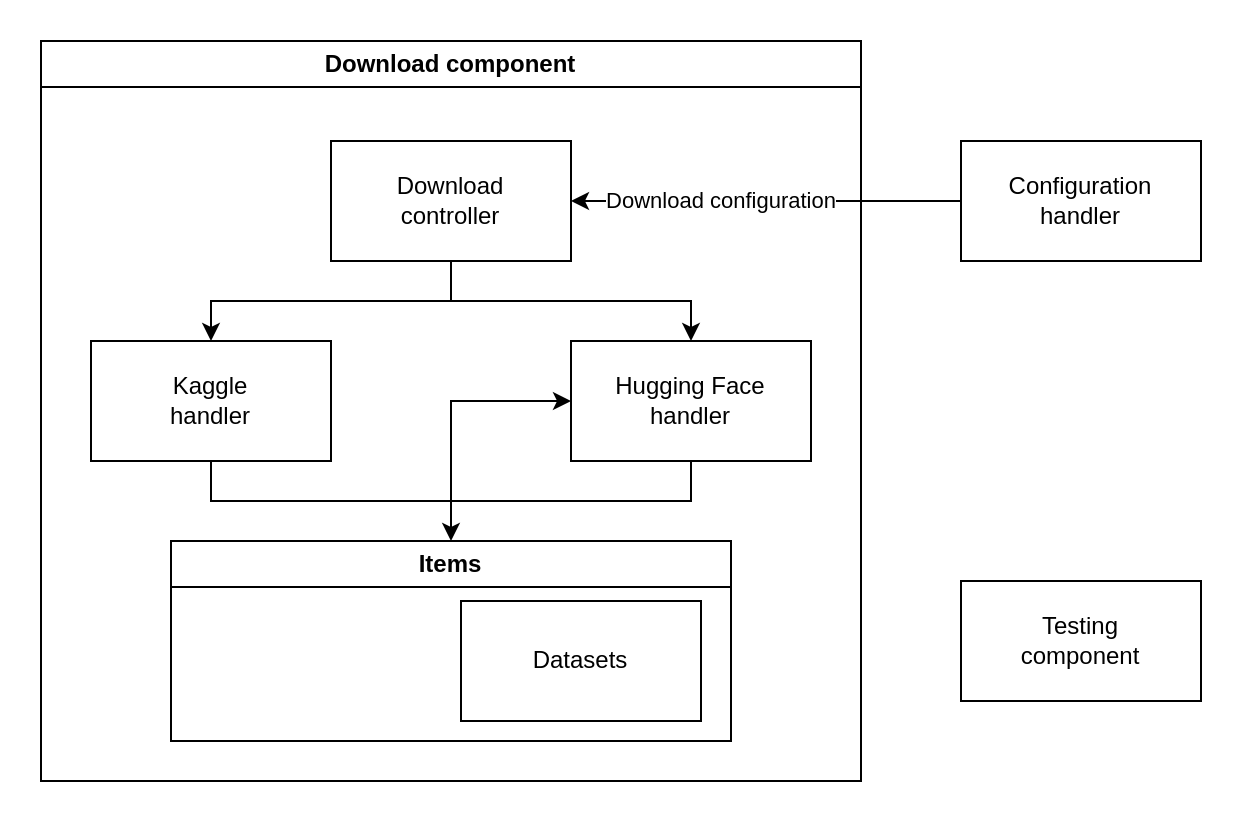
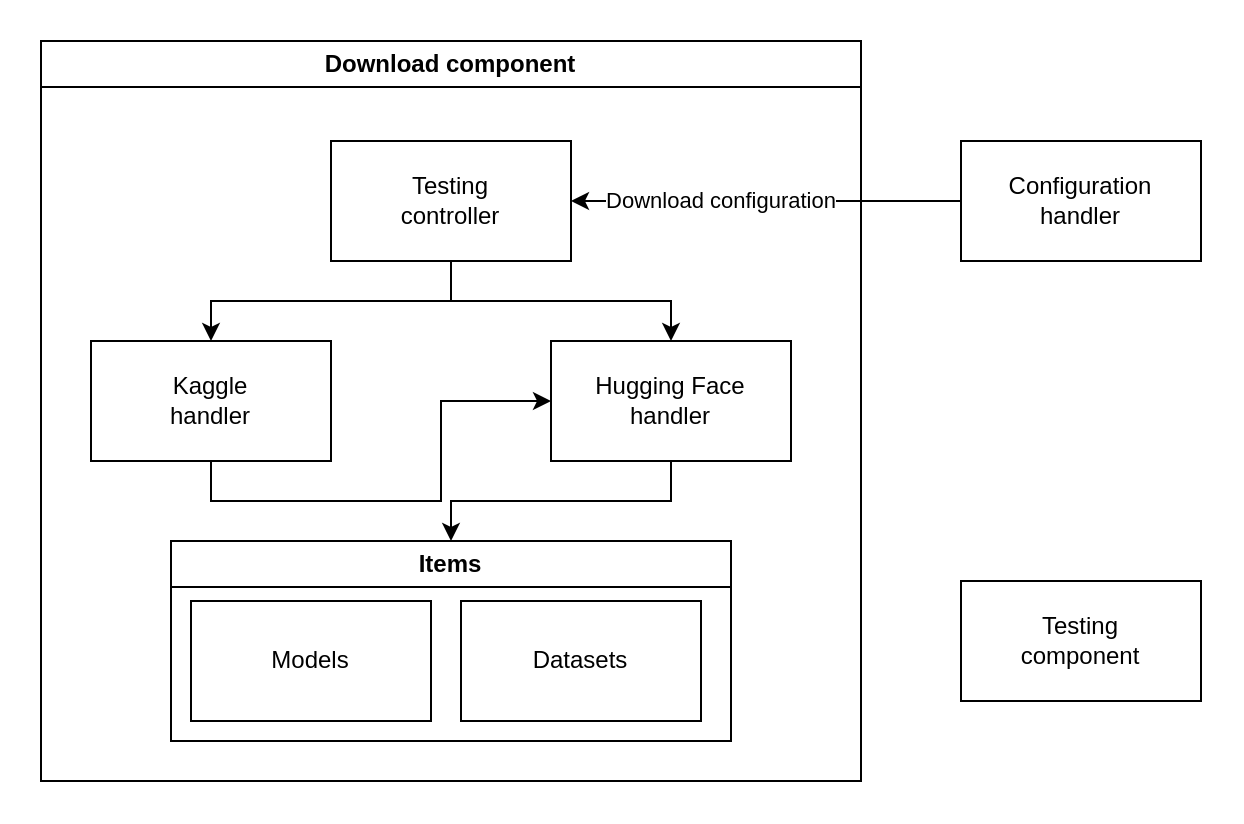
(451, 201) -> (451, 201)
(691, 401) -> (671, 401)
none -> (311, 661)
